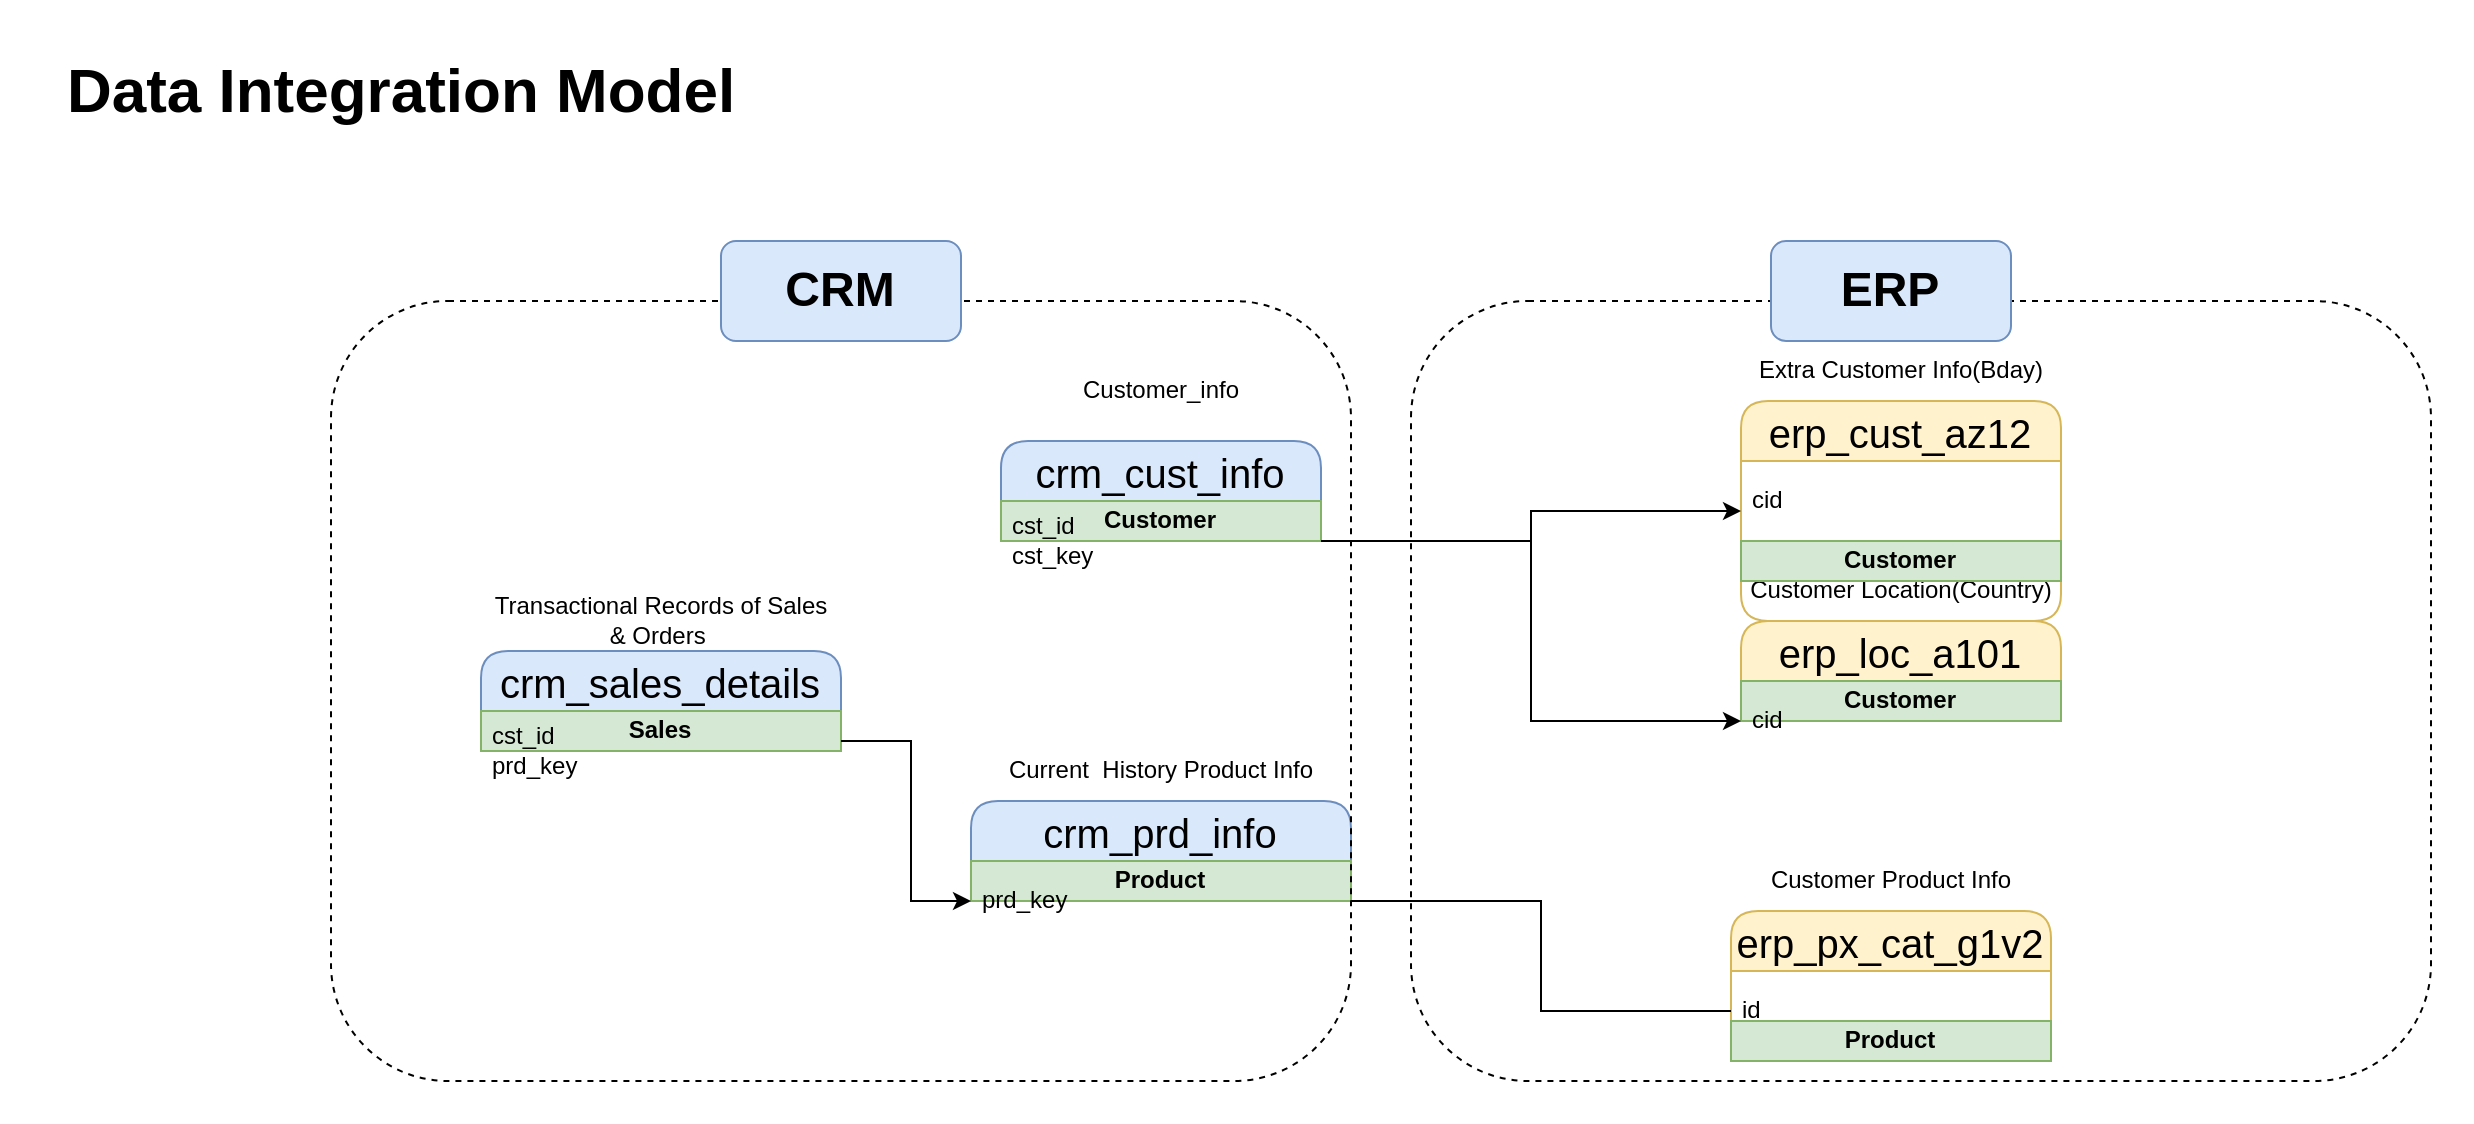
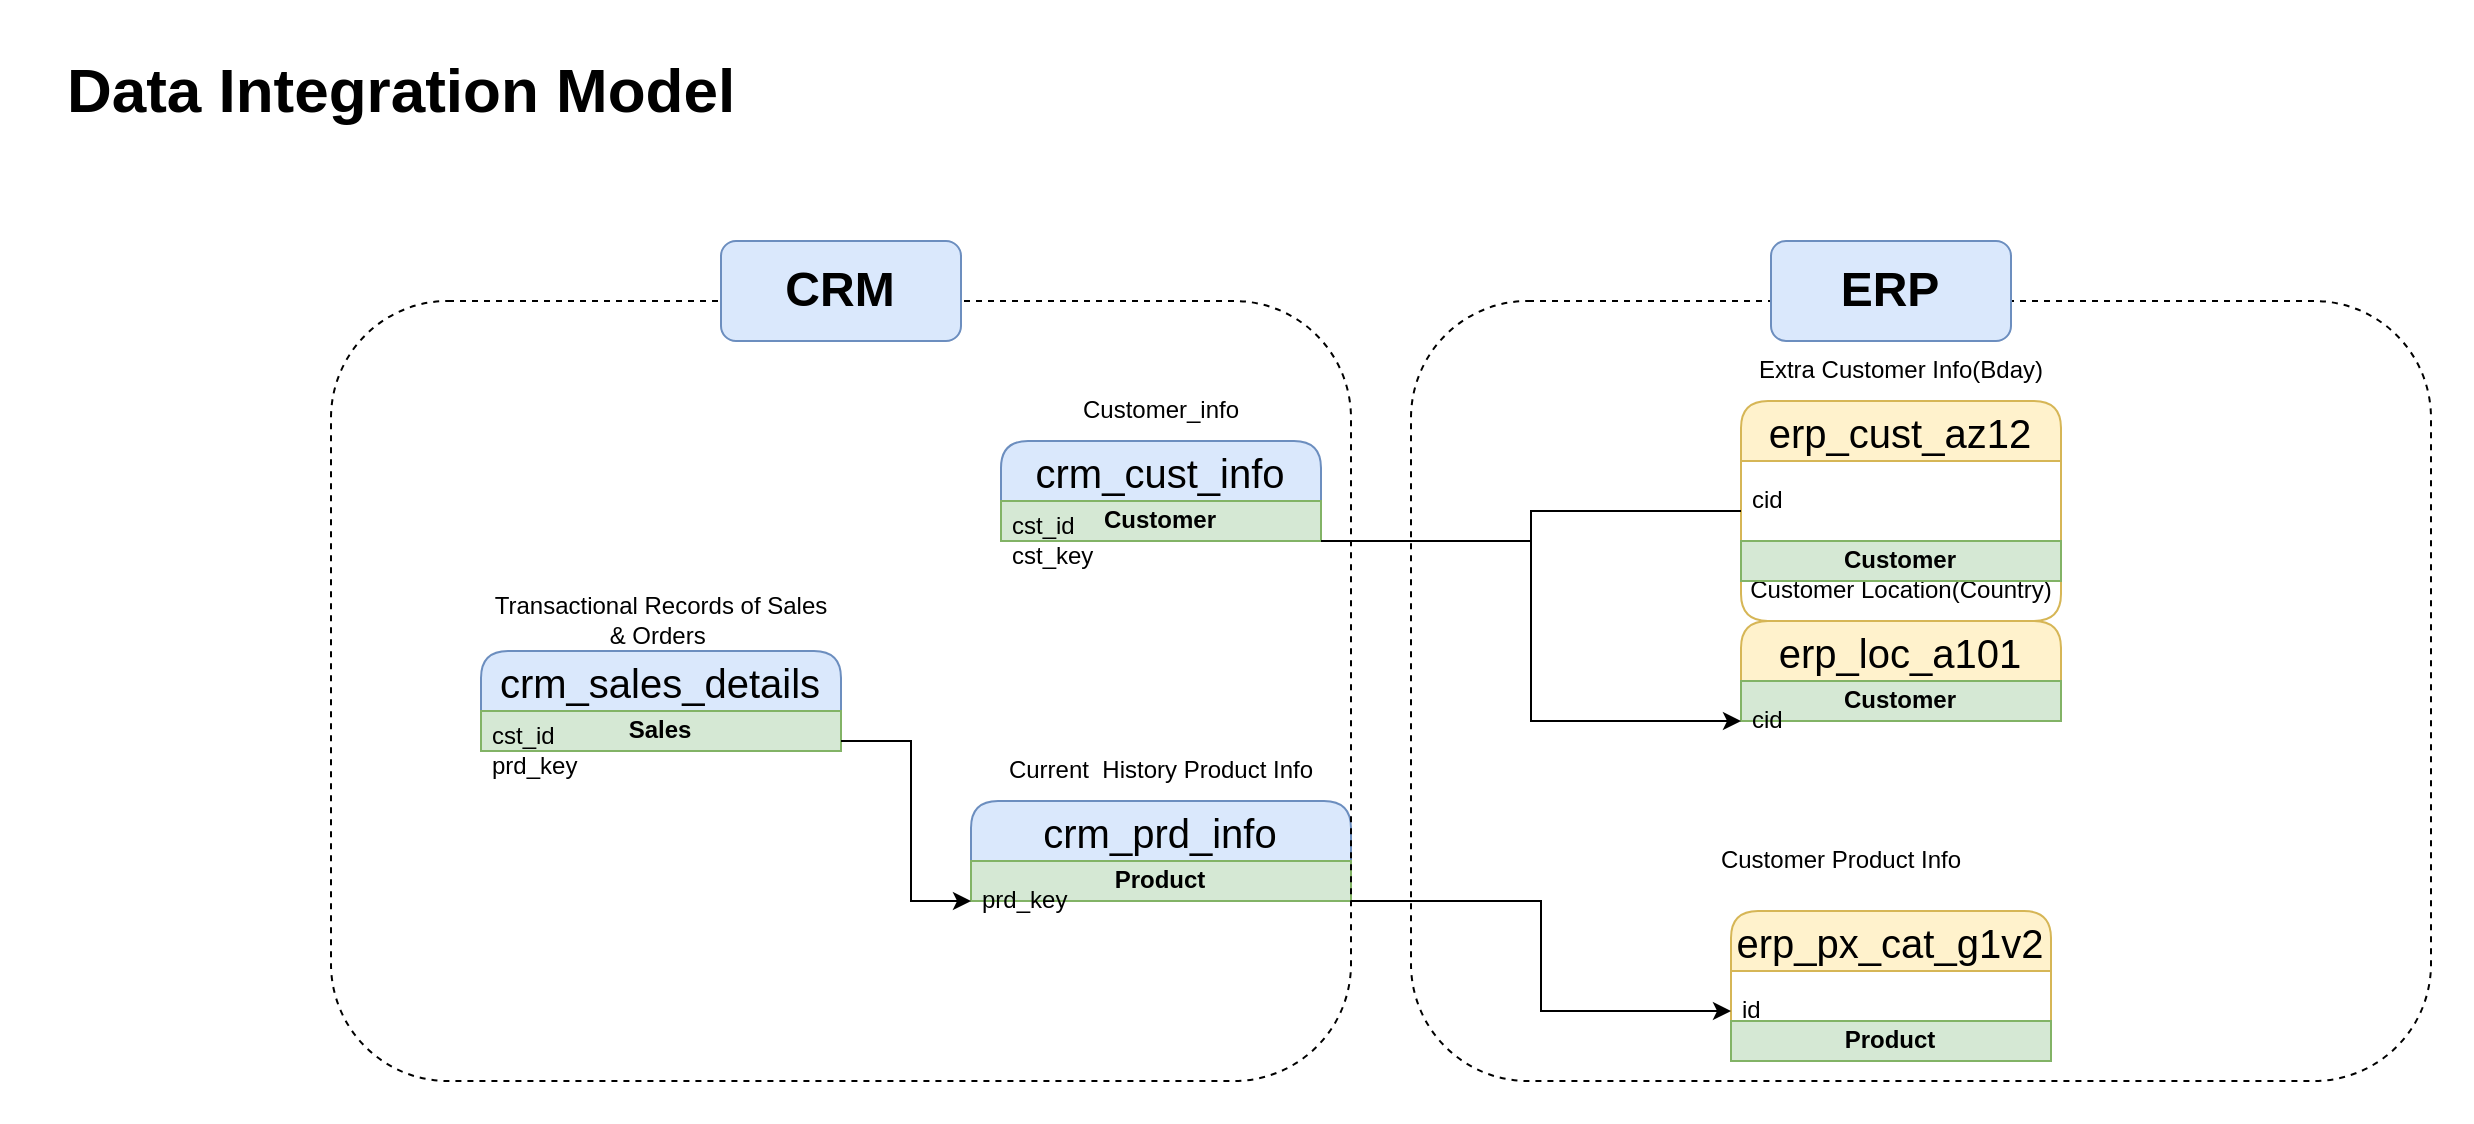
(1161, 391) -> (1161, 411)
(1726, 511) -> (1731, 511)
(1891, 881) -> (1841, 861)
(1721, 1011) -> (1716, 1011)
